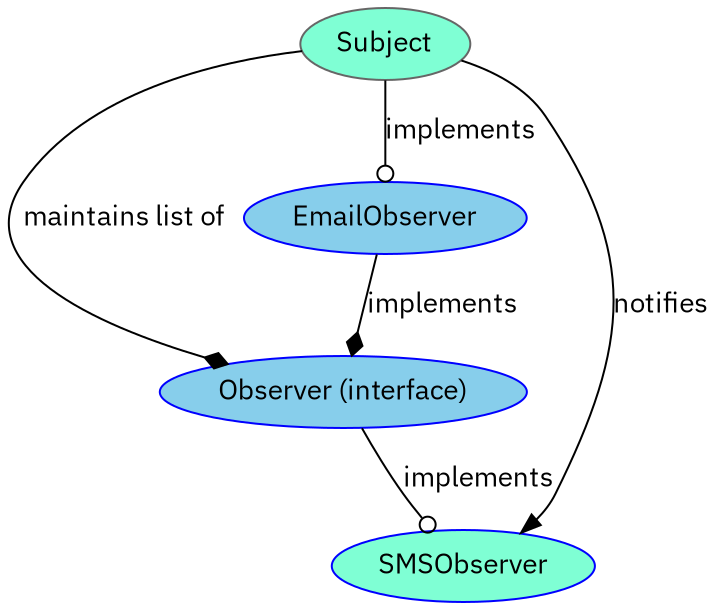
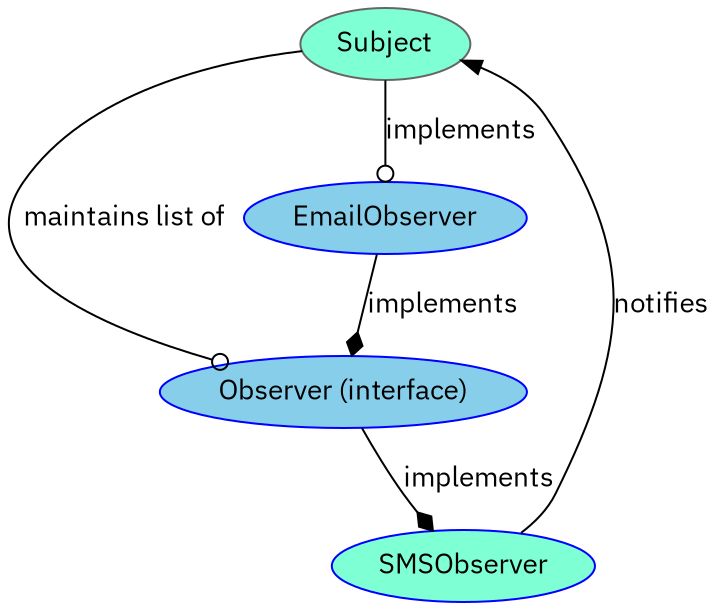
(31, 173) -> (28, 176)
(610, 267) -> (612, 288)
(390, 474) -> (388, 471)
